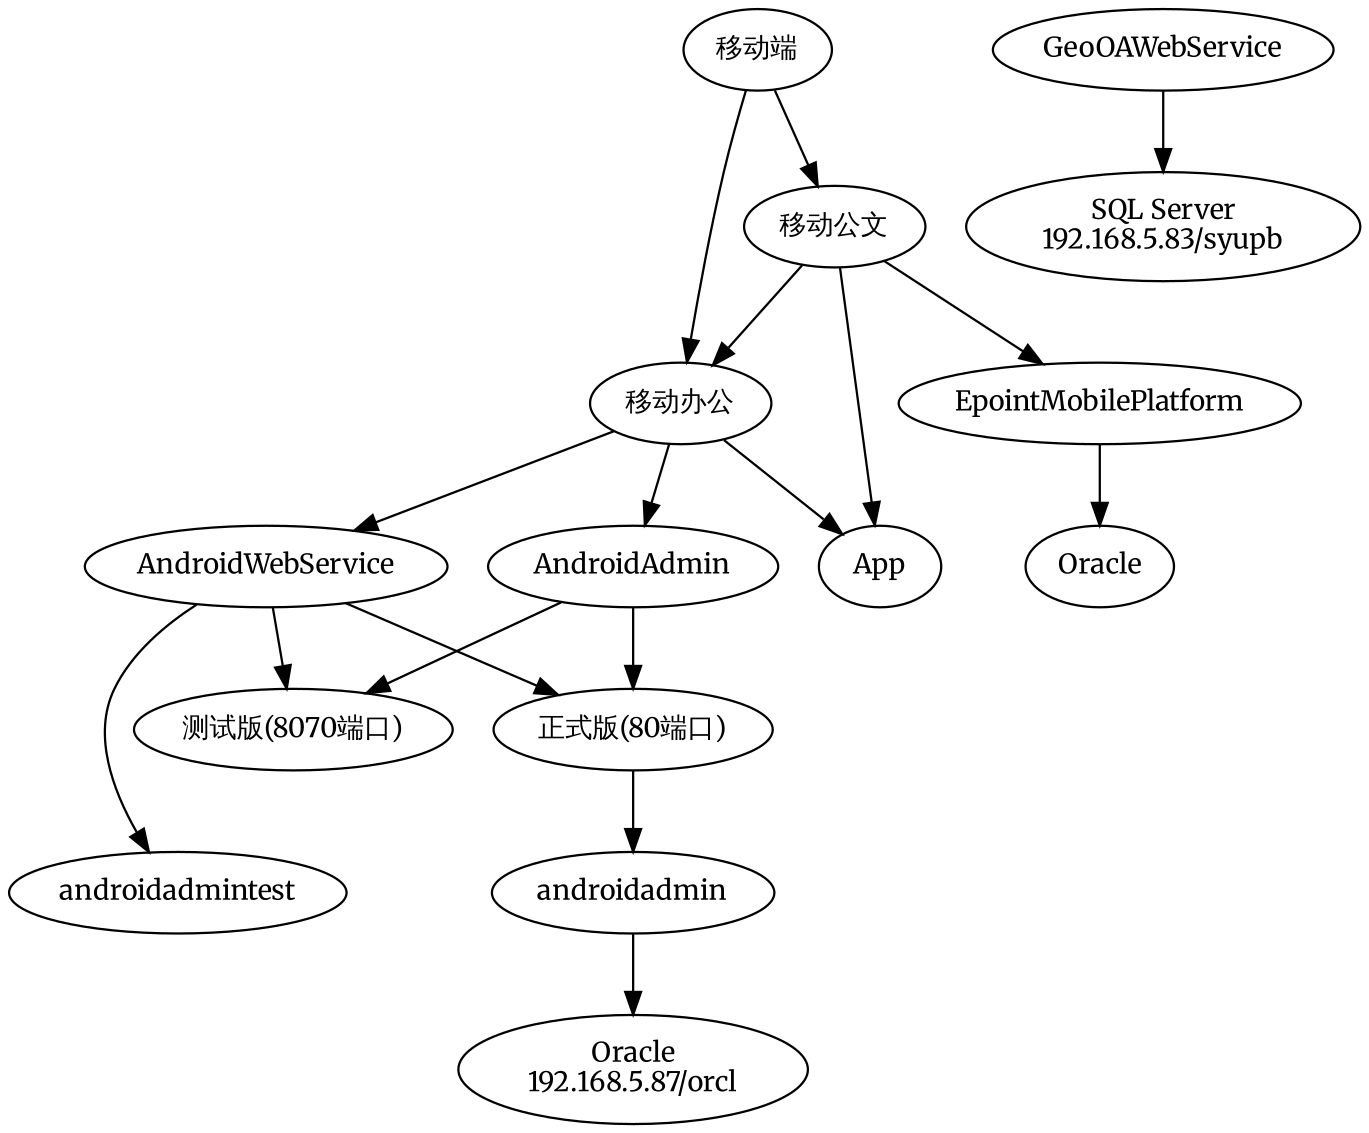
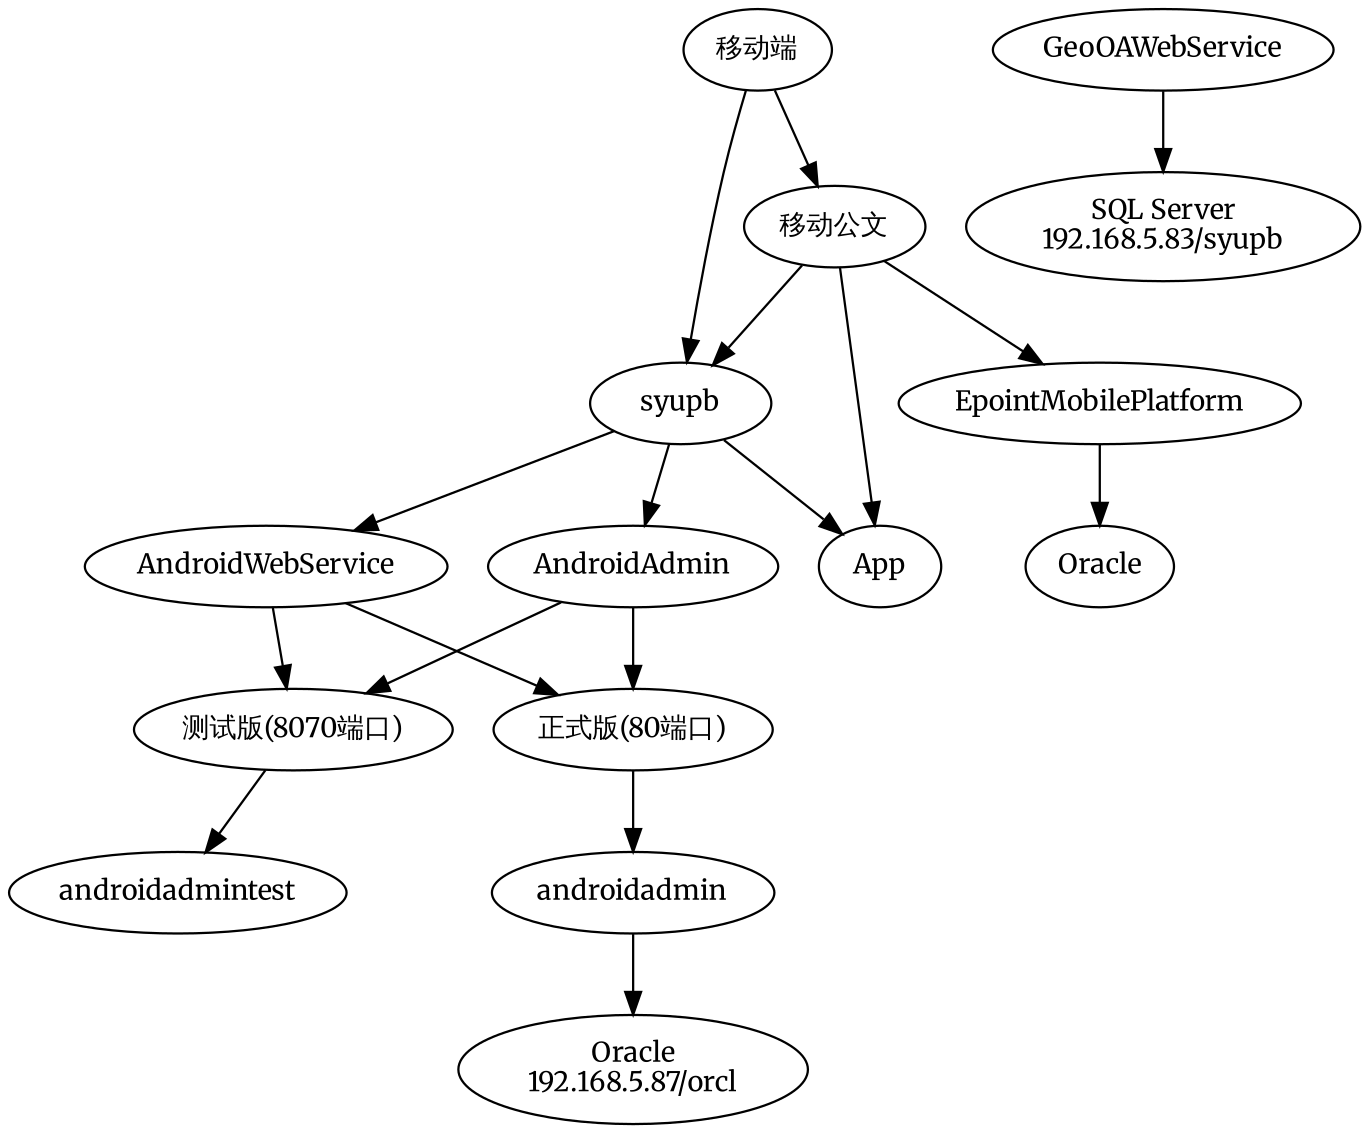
(681, 403) -> (681, 403)
(109, 704) -> (242, 802)
